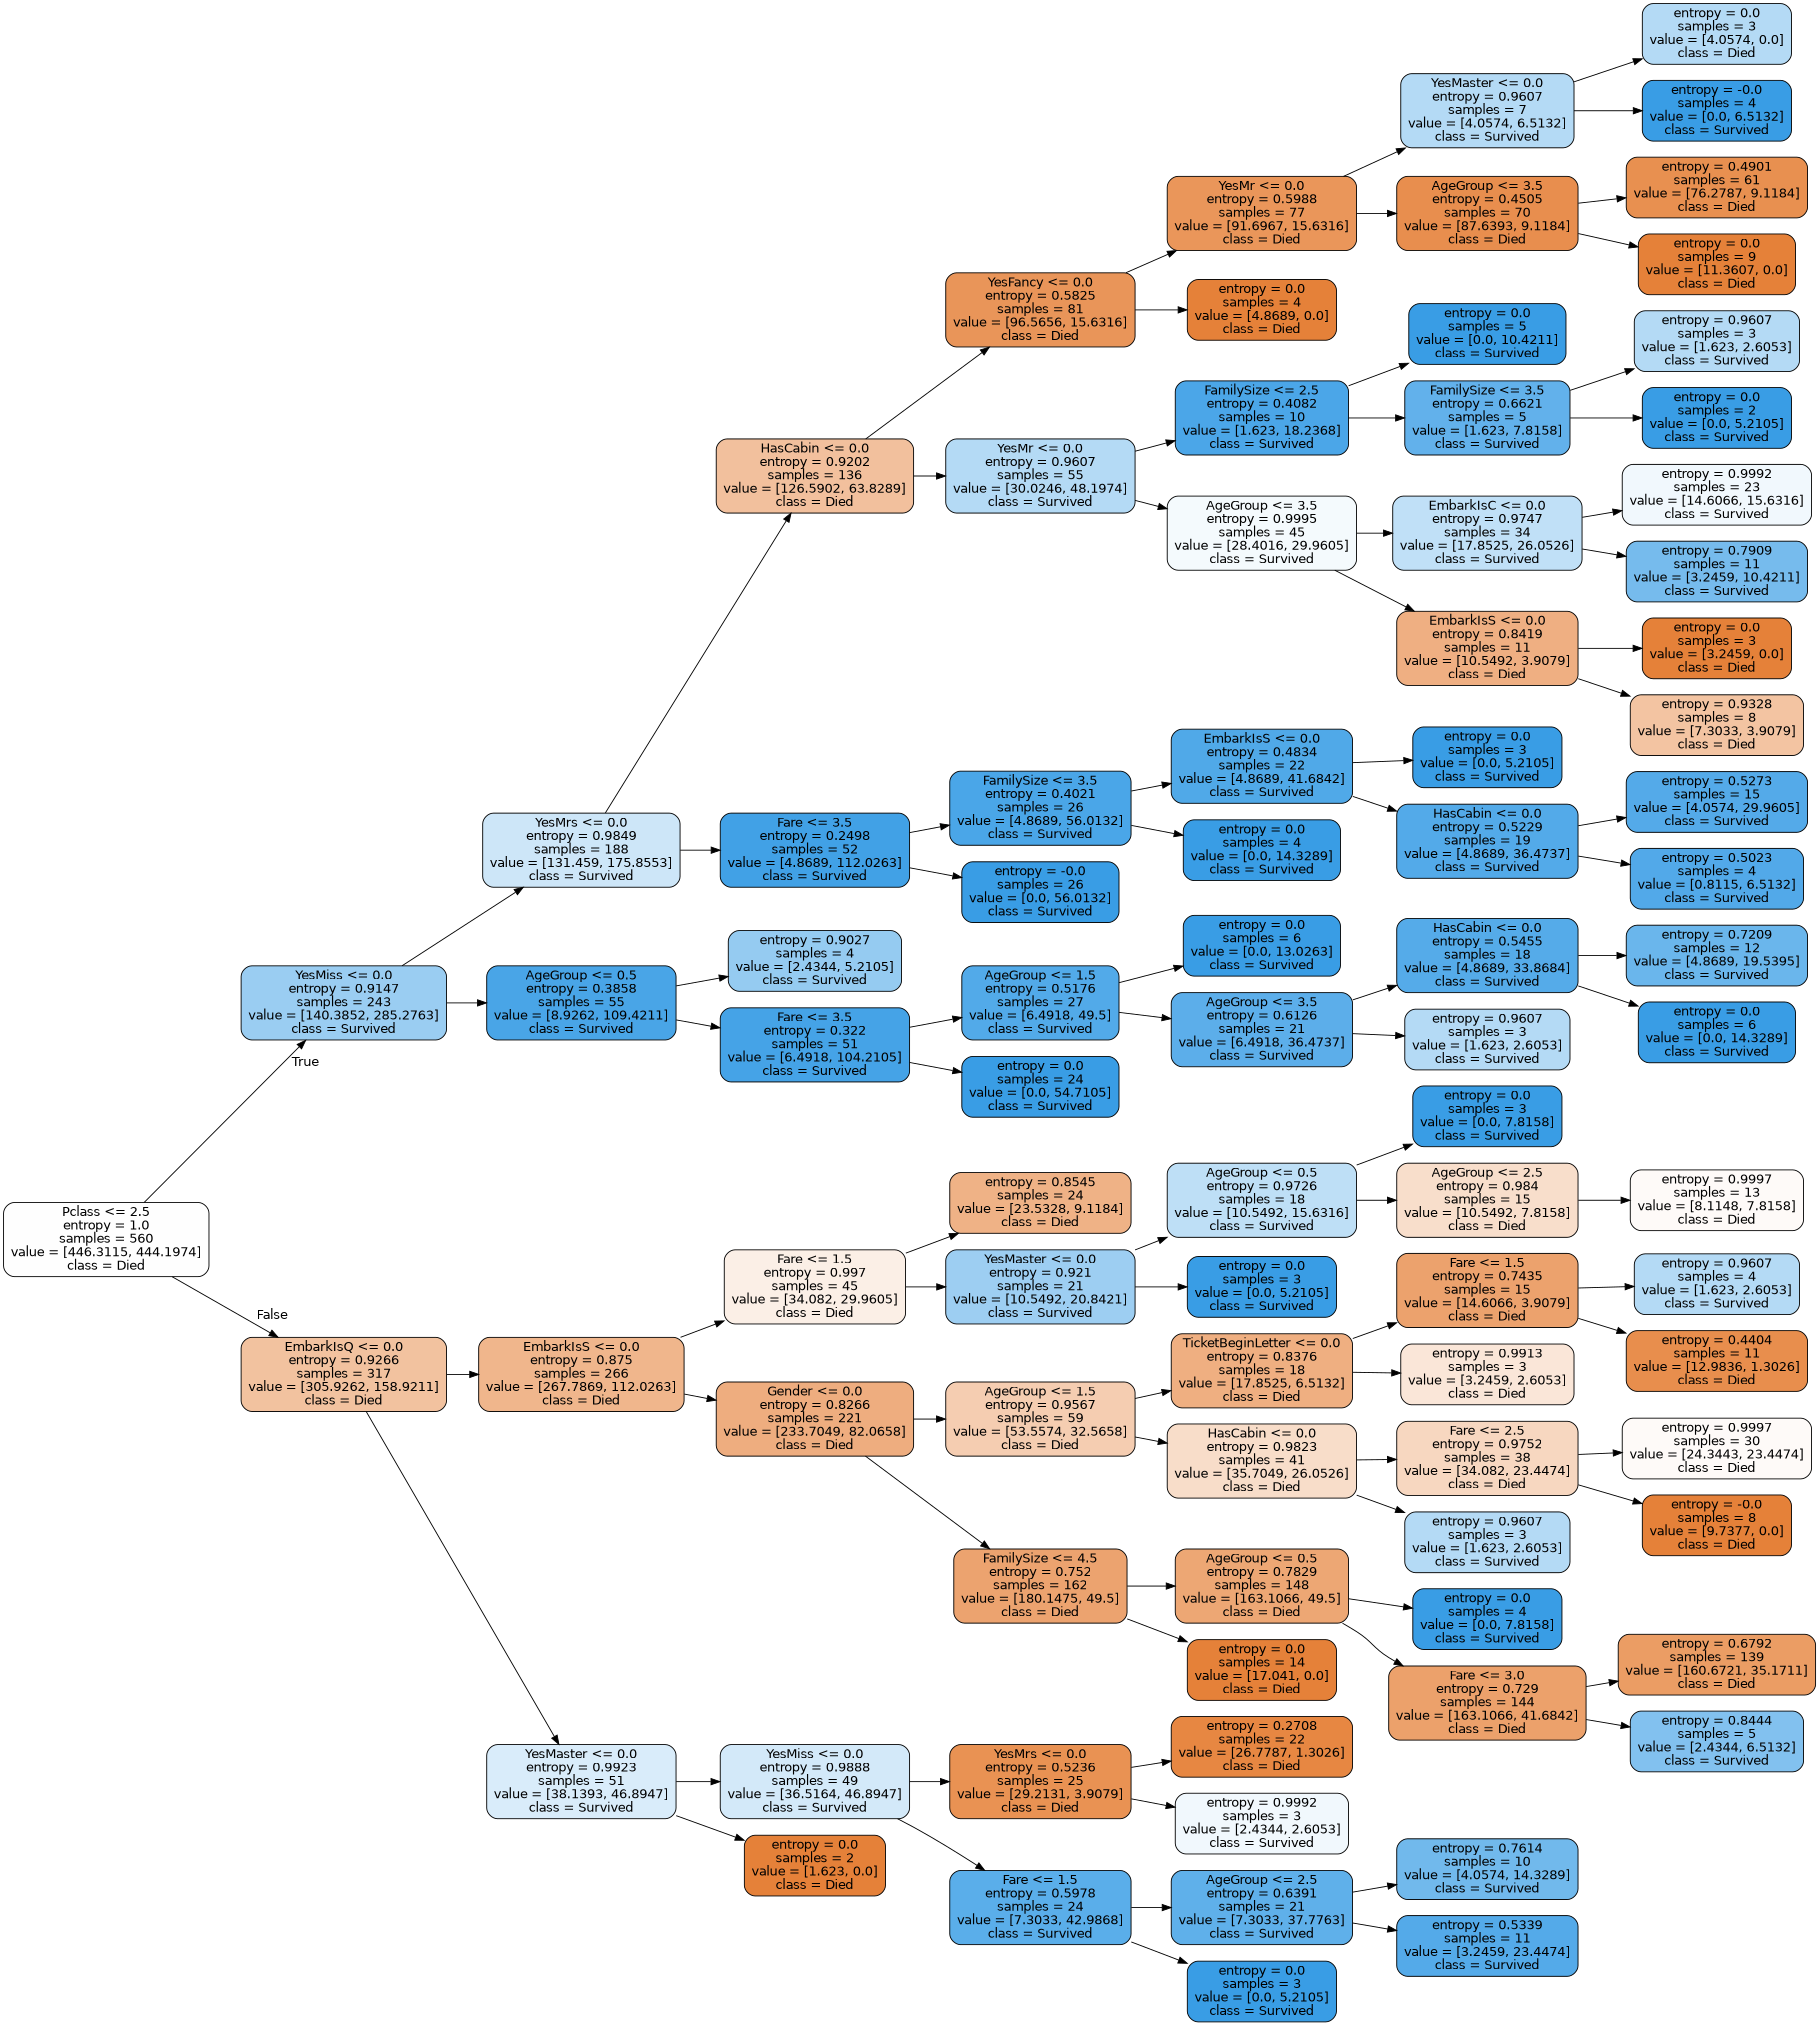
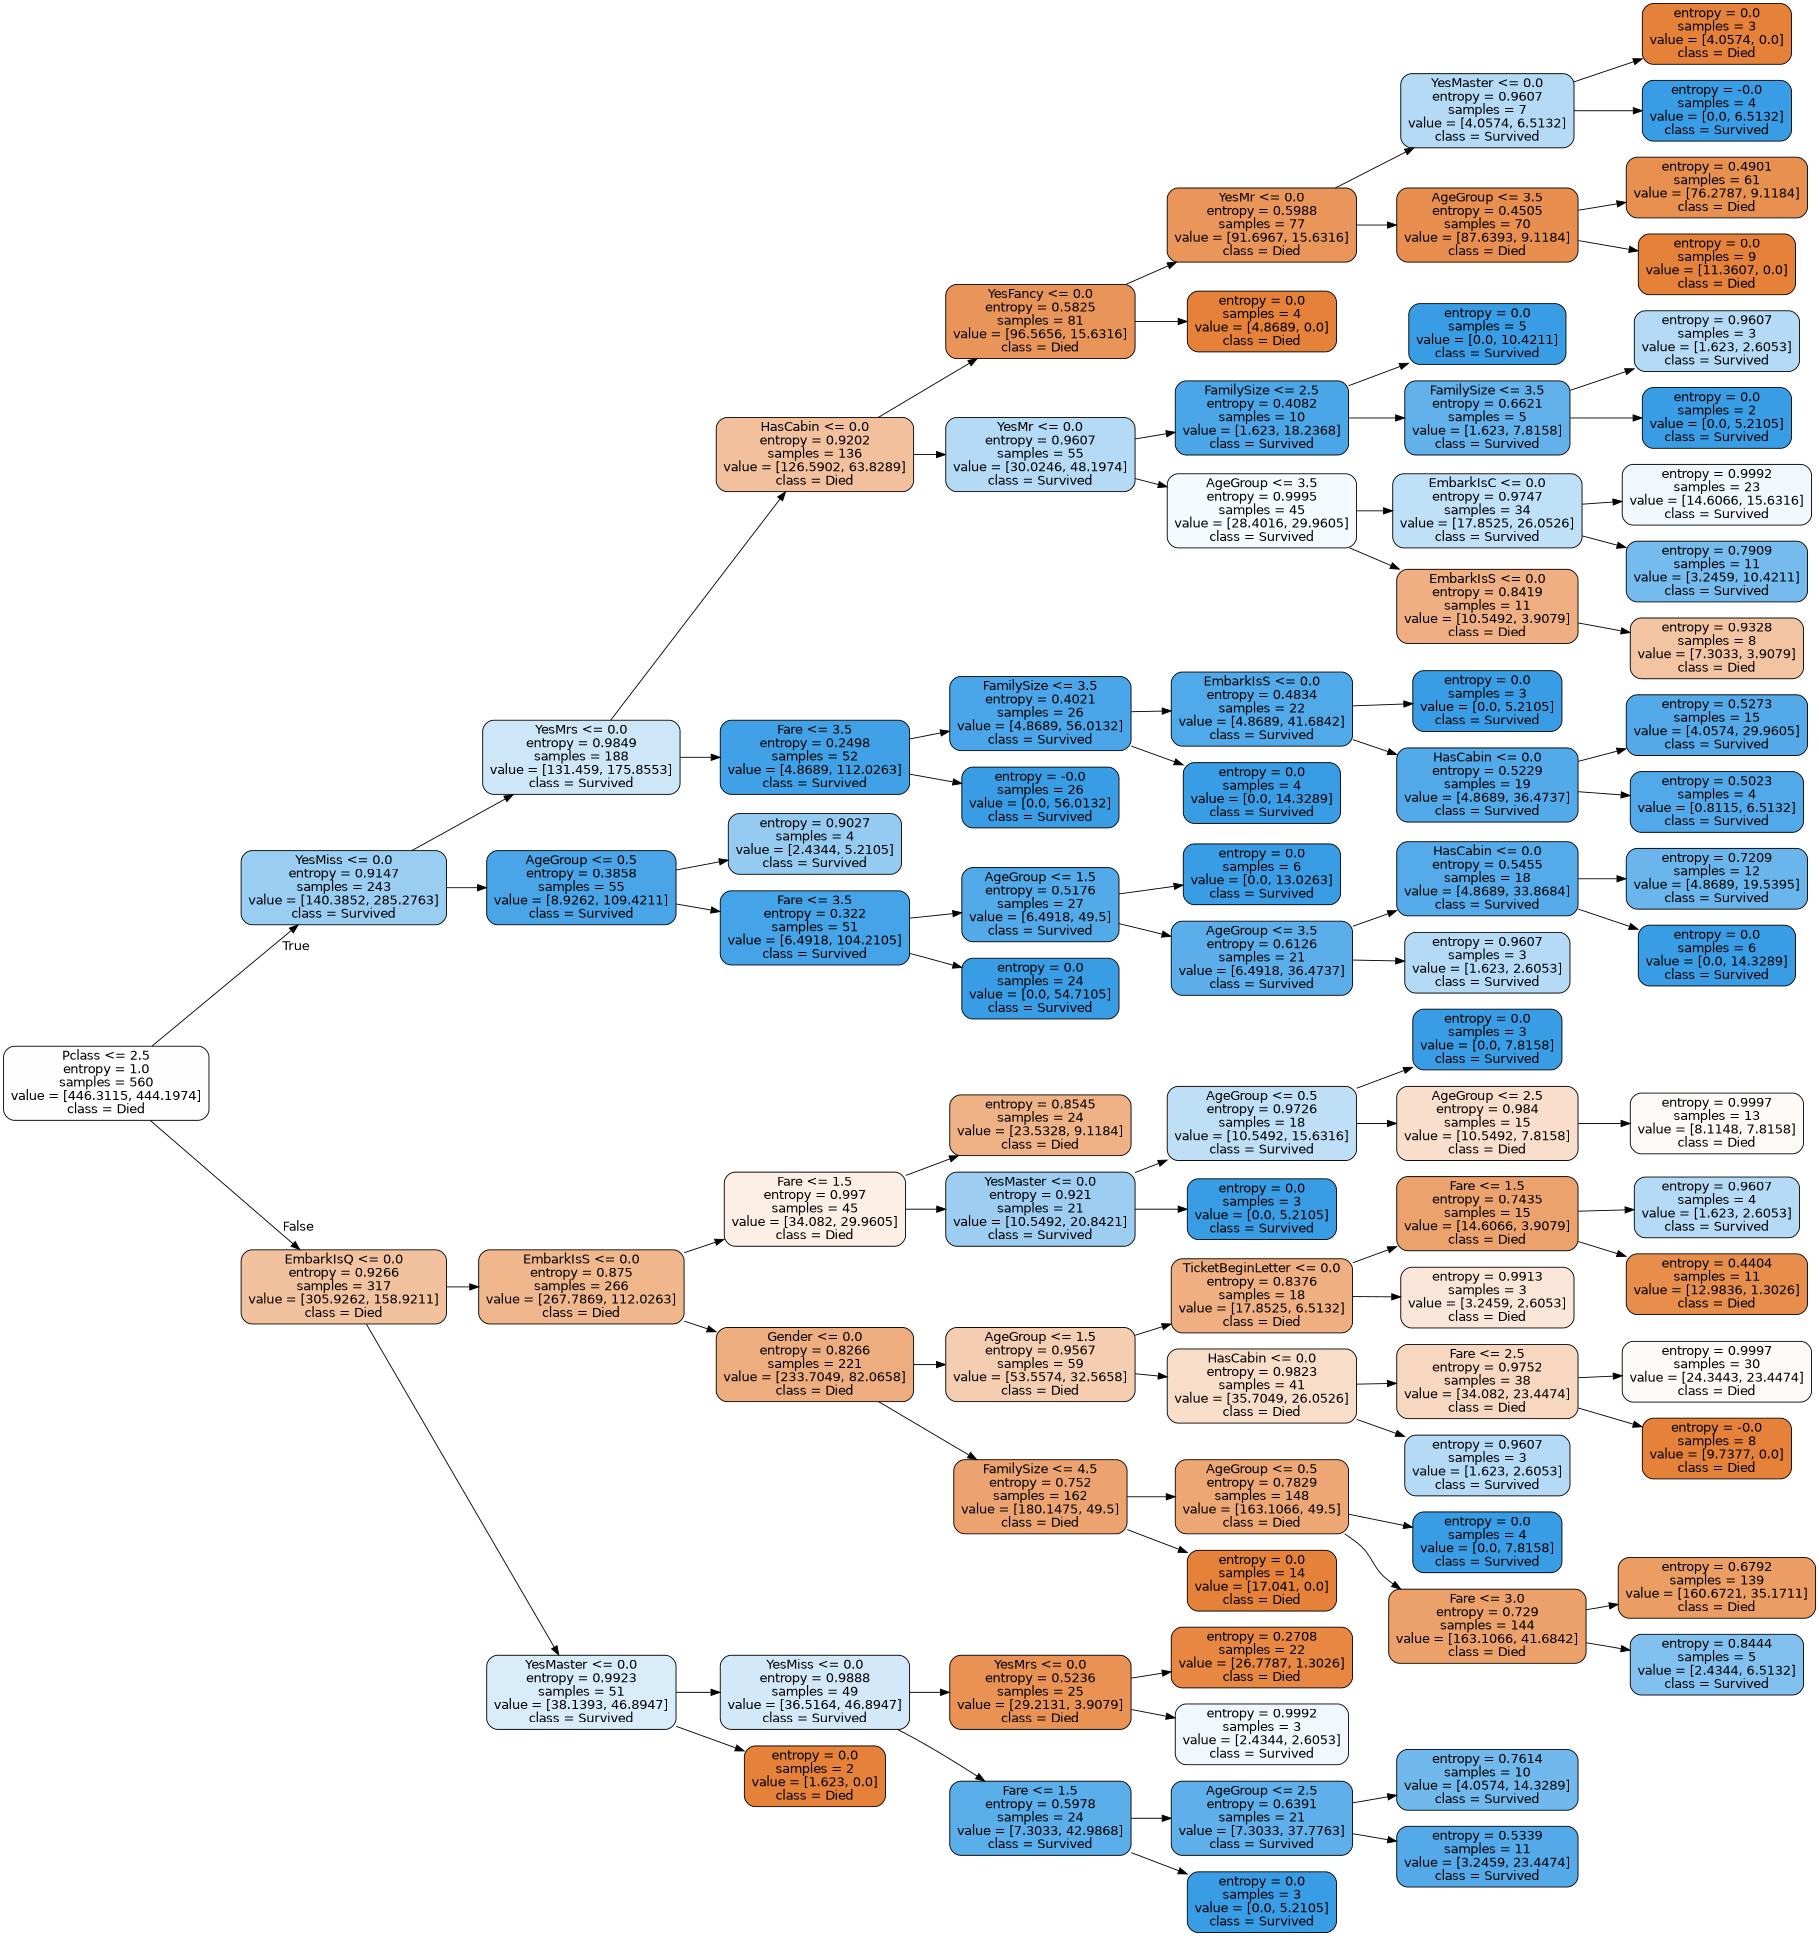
(1717, 34) -> (1717, 34)
(1717, 648) -> none
